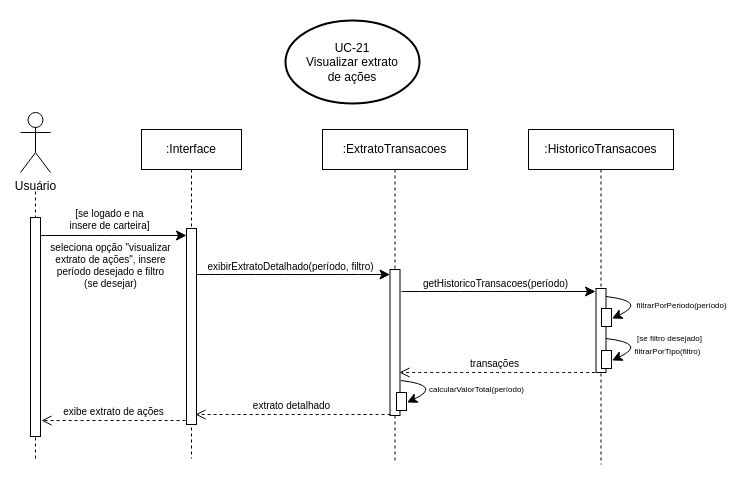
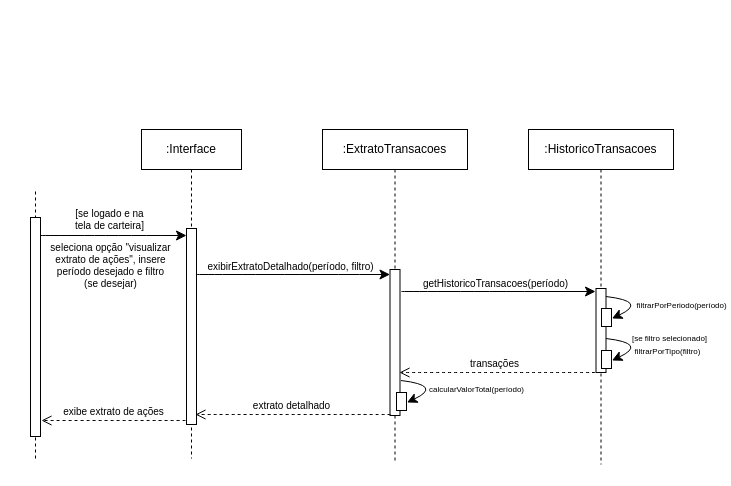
(353, 62) -> none
(36, 143) -> none
(110, 220) -> (110, 220)
(670, 339) -> (670, 339)
